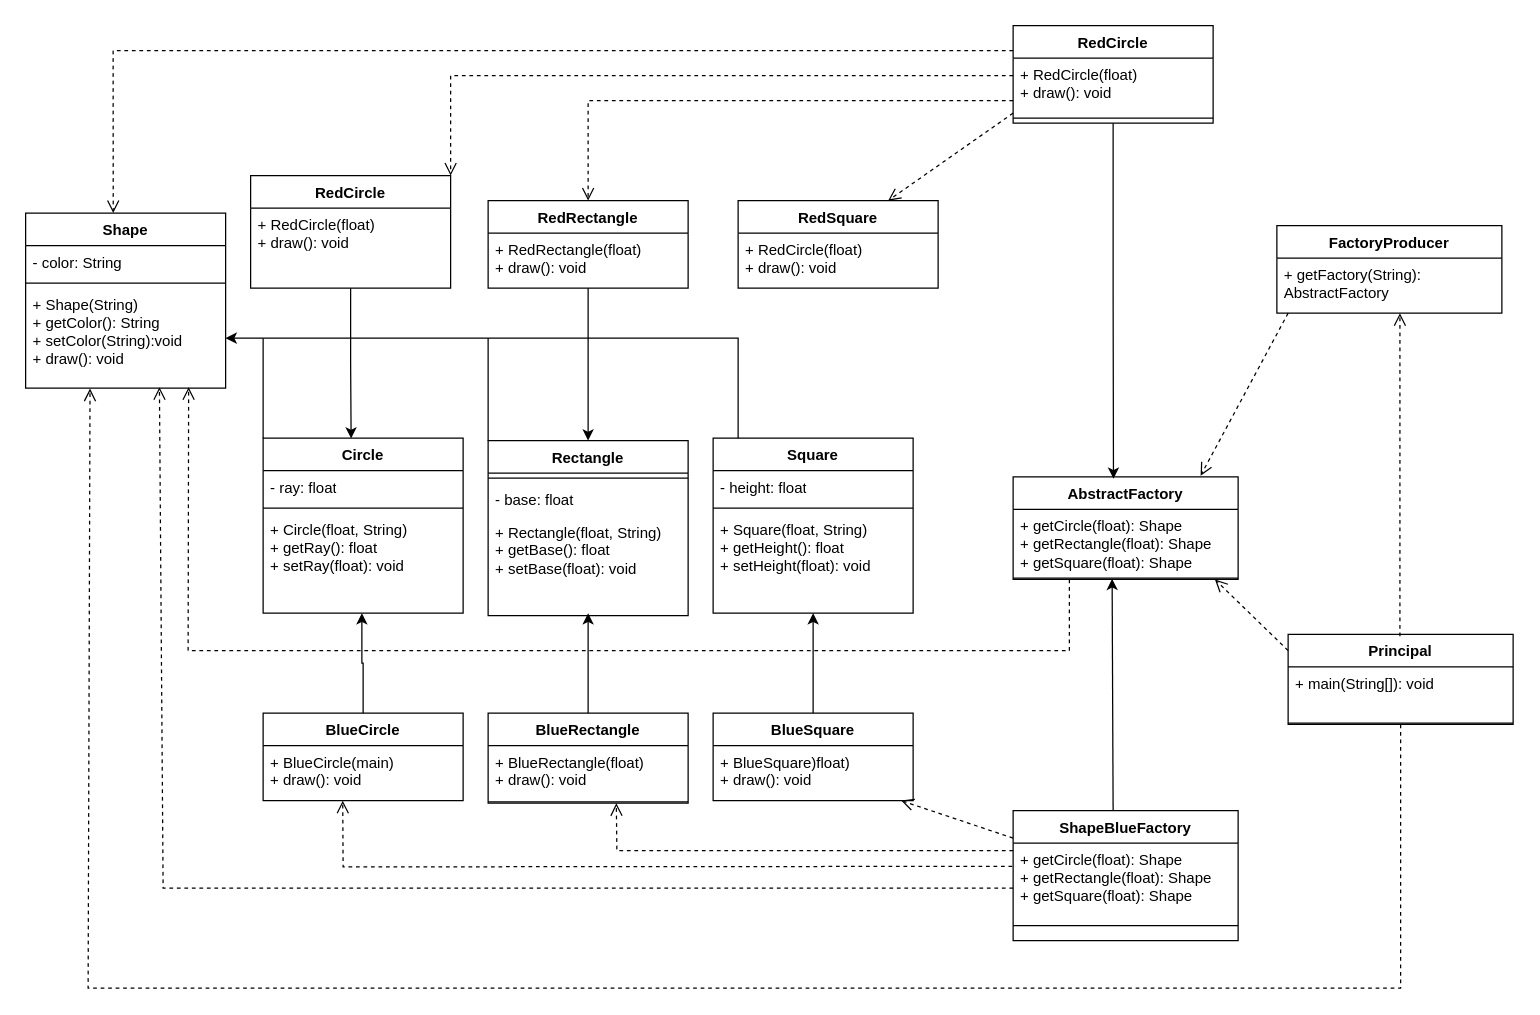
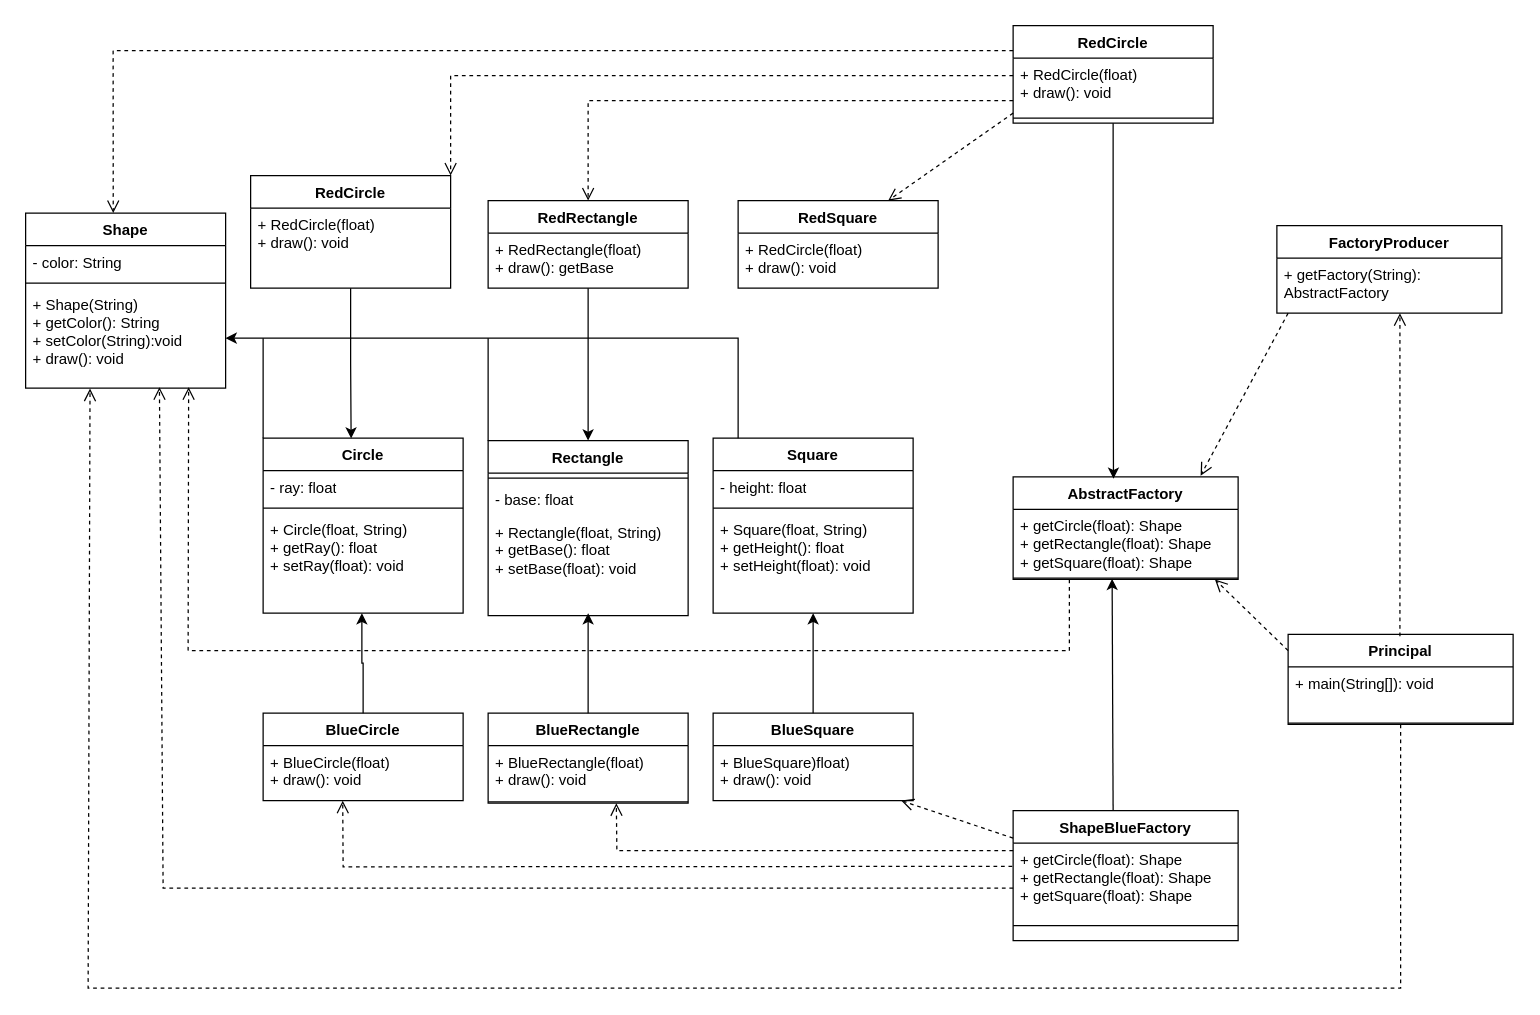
(578, 260) -> (578, 260)
(336, 772) -> (341, 772)
